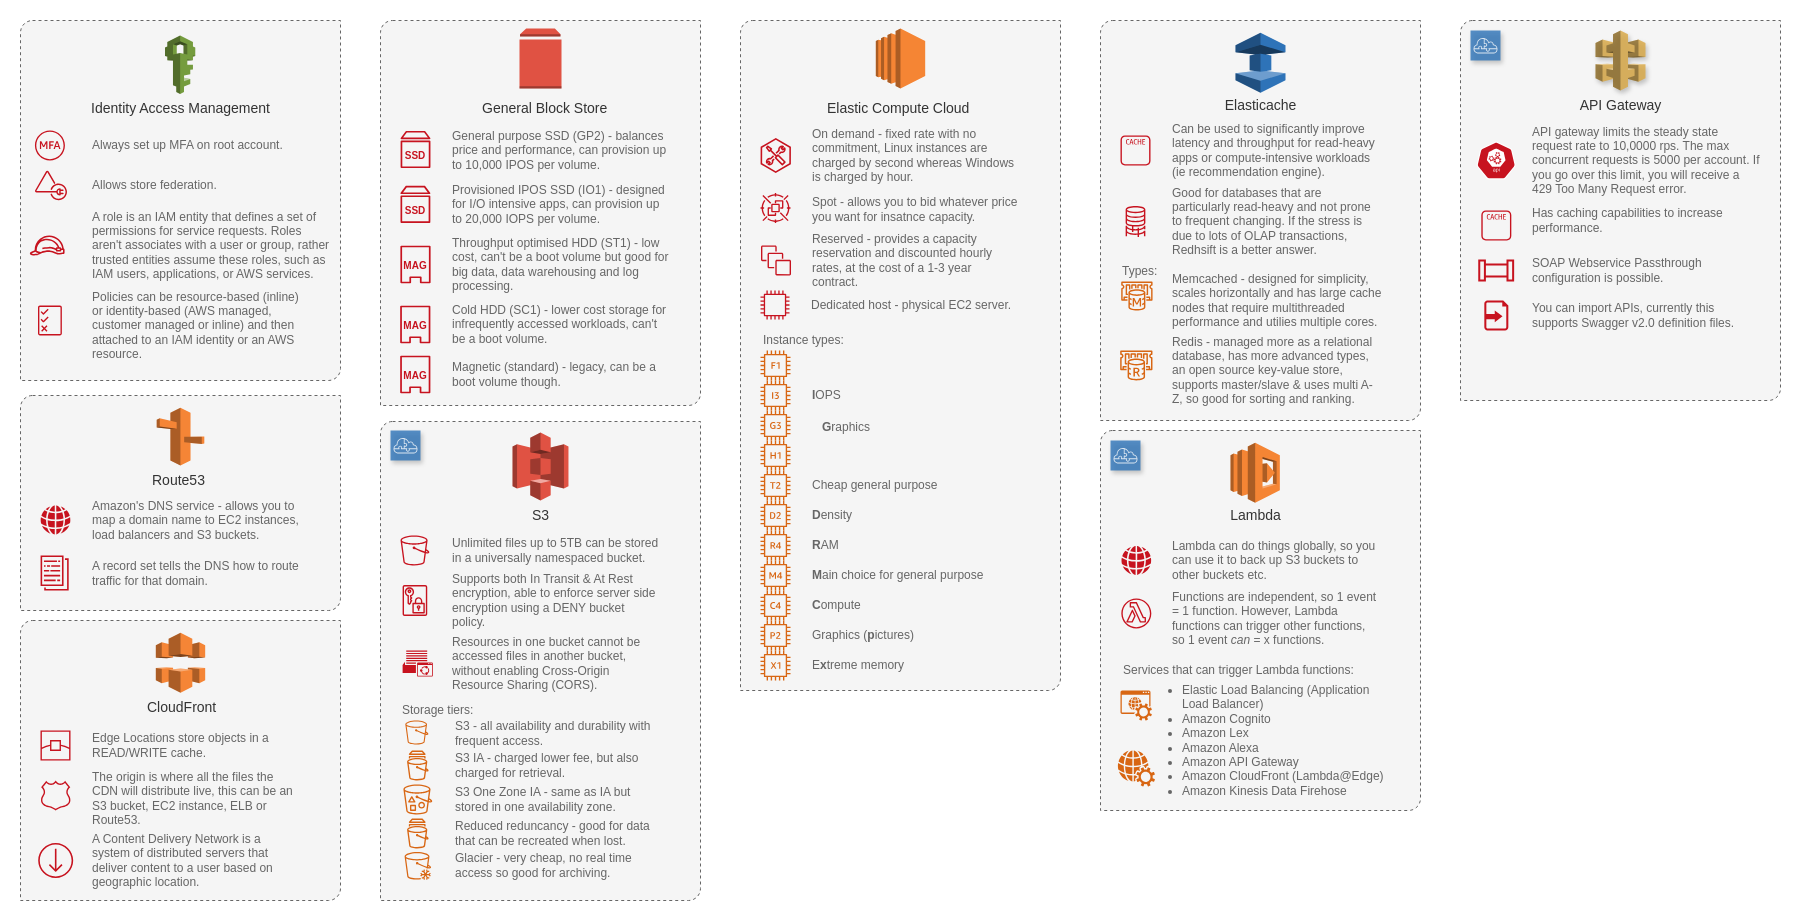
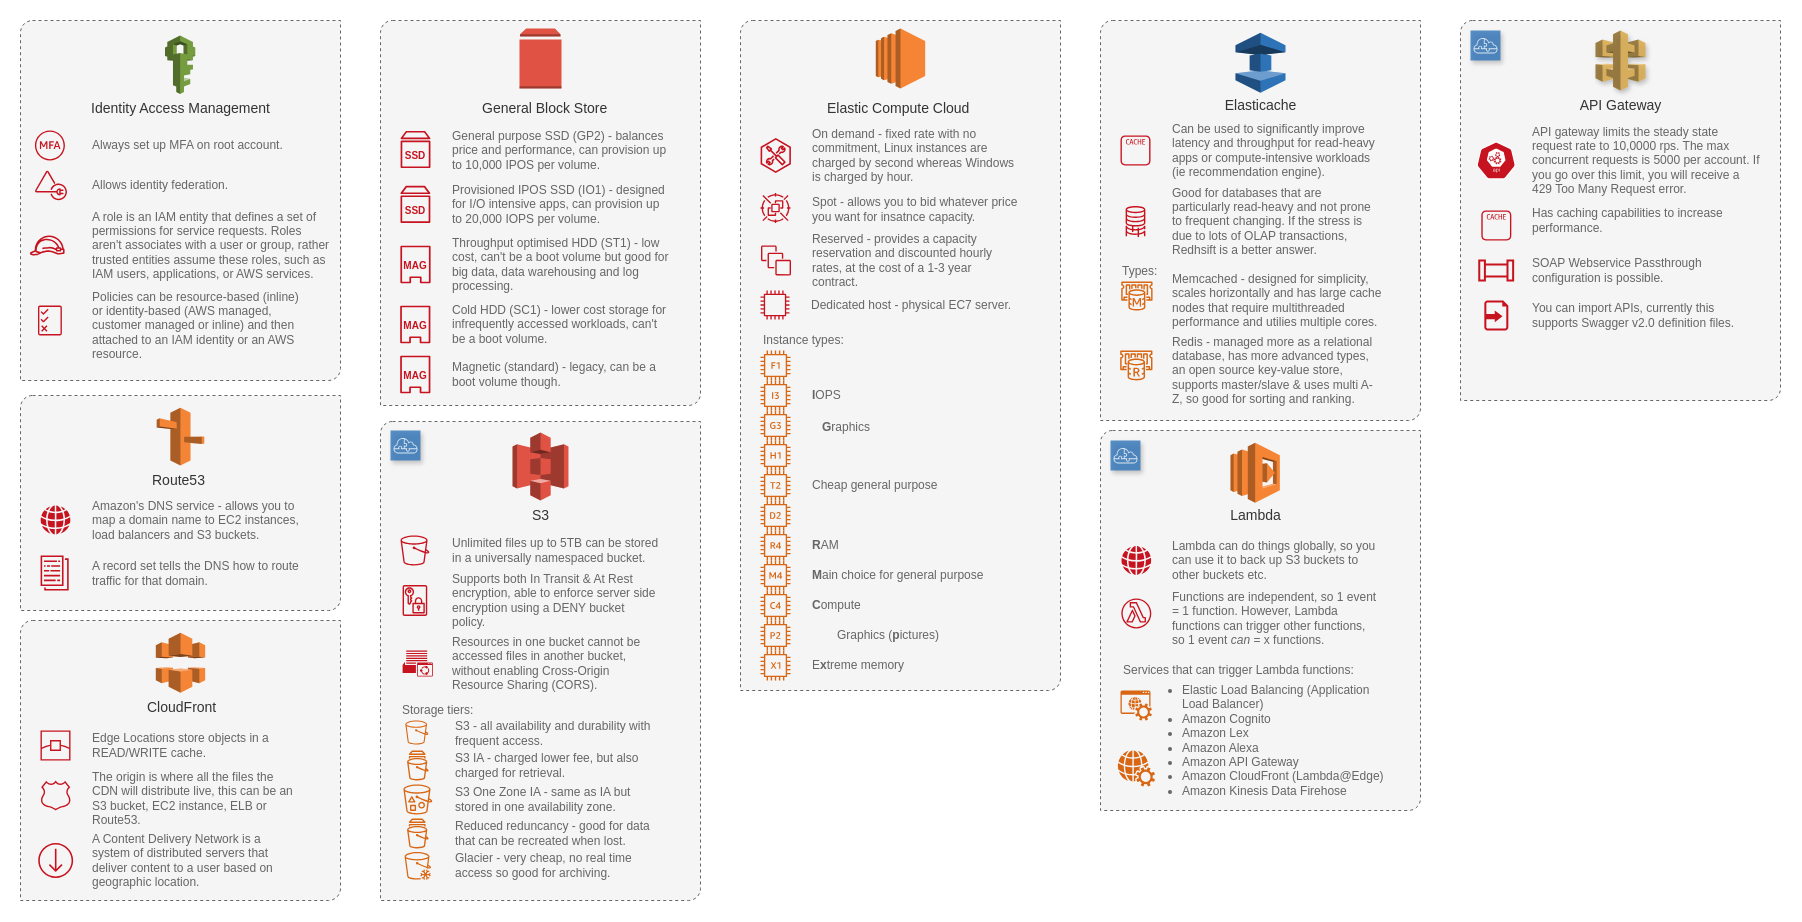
(164, 186) -> (171, 186)
(916, 306) -> (916, 306)
(916, 516) -> none
(916, 636) -> (941, 636)
